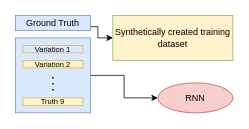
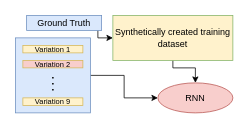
(53, 23) -> (64, 23)
(53, 49) -> (53, 49)
(53, 64) -> (53, 64)
none -> (195, 72)
(53, 102) -> (53, 102)
